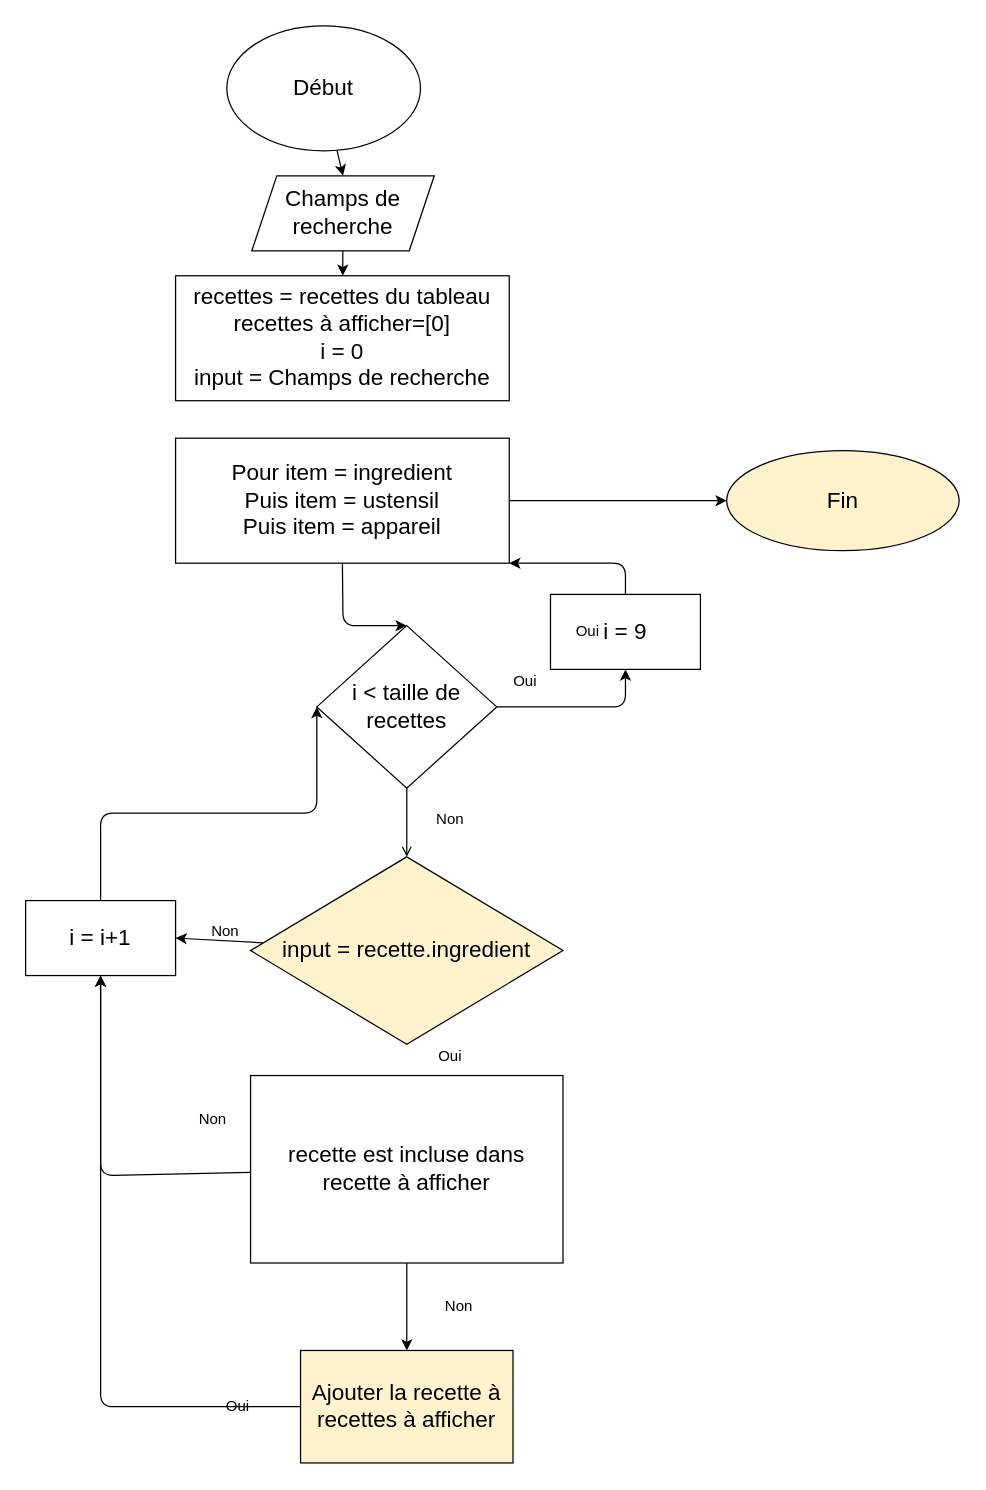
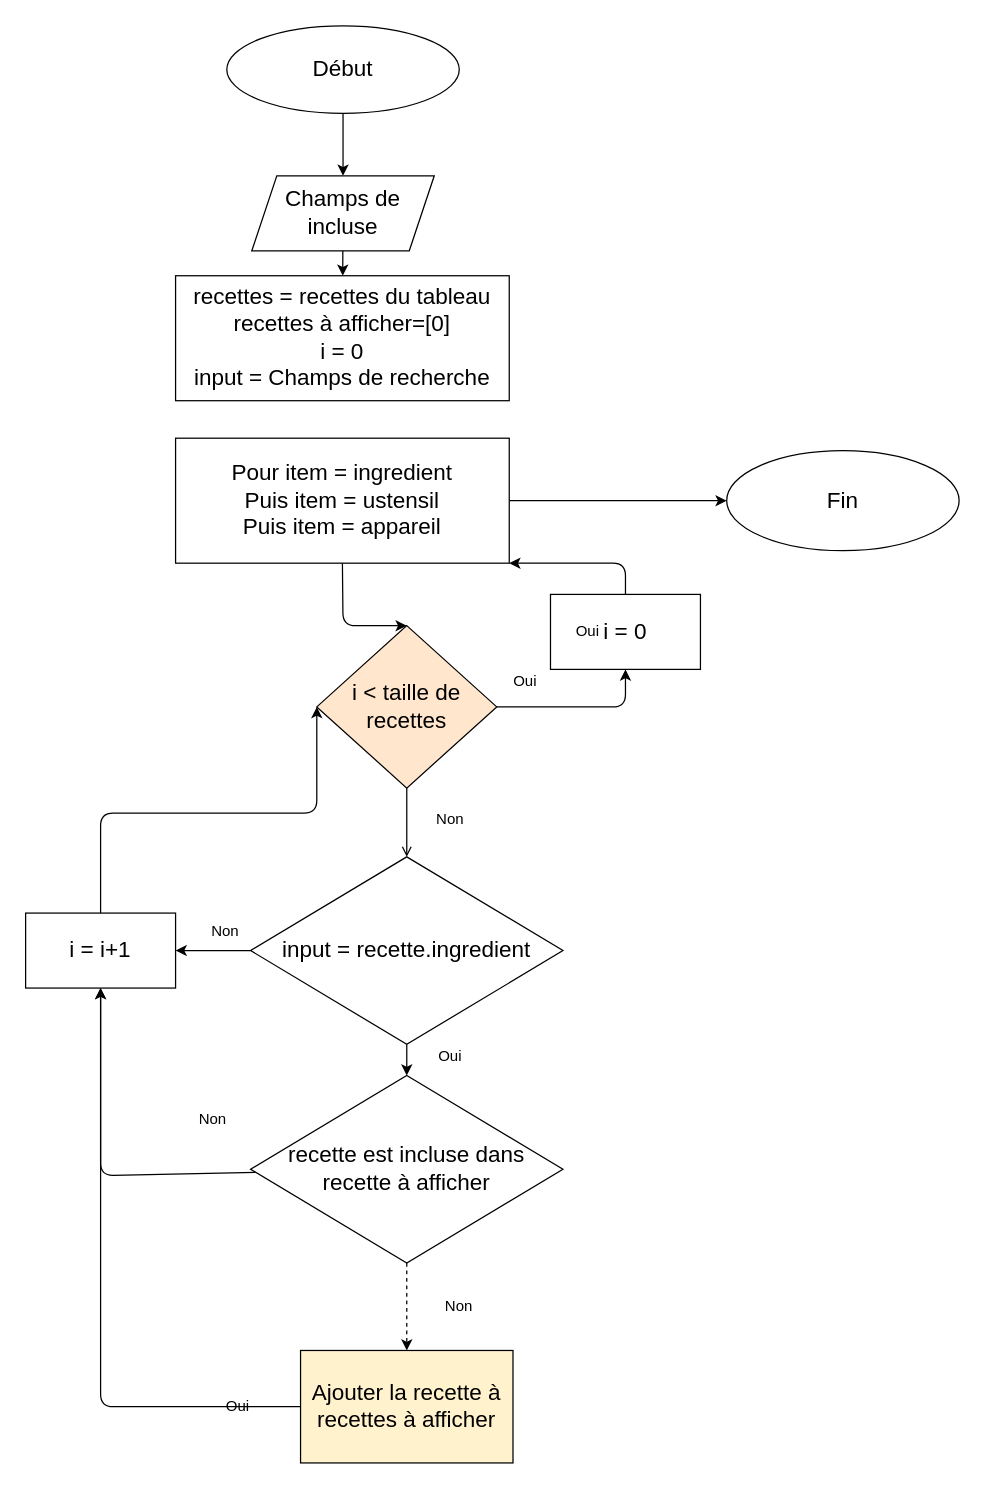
(324, 88) -> (343, 69)
(343, 213) -> (343, 213)
(843, 501) -> (843, 501)
(626, 632) -> (626, 632)
(407, 707) -> (407, 707)
(101, 938) -> (101, 951)
(407, 951) -> (407, 951)
none -> (407, 1056)
(407, 1169) -> (407, 1169)
(407, 1300) -> (407, 1300)
